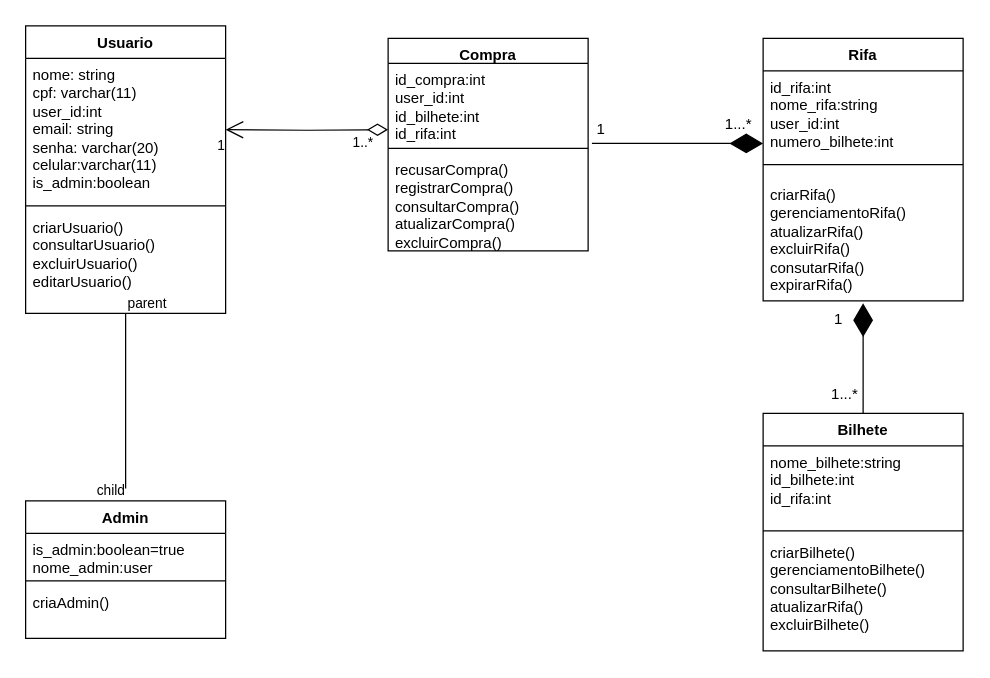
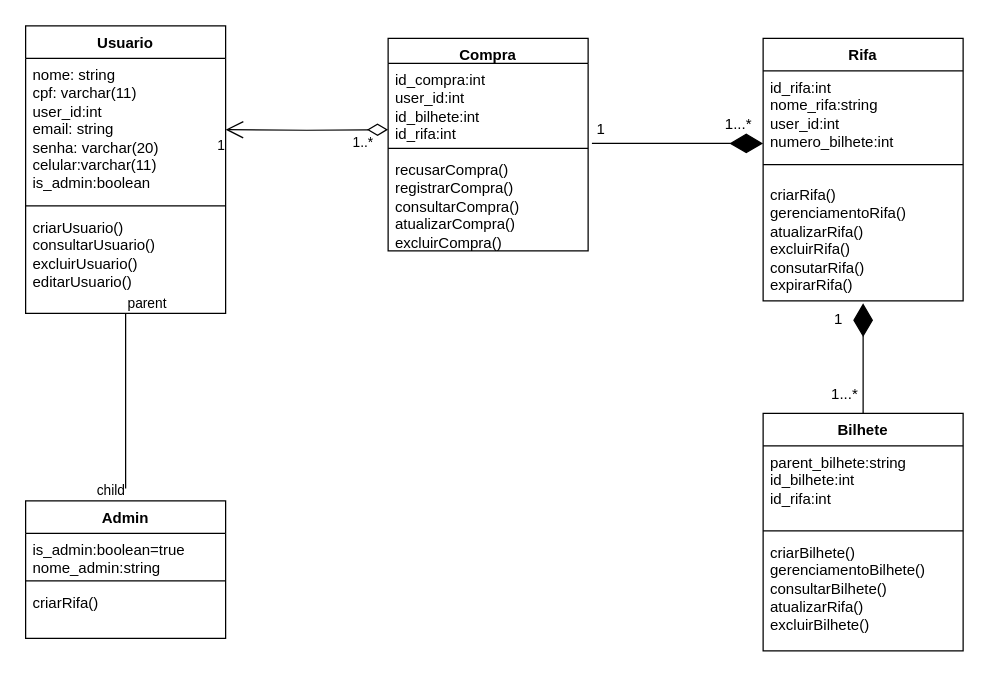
(843, 481) -> (851, 481)
(114, 560) -> (114, 560)
(75, 603) -> (75, 603)
